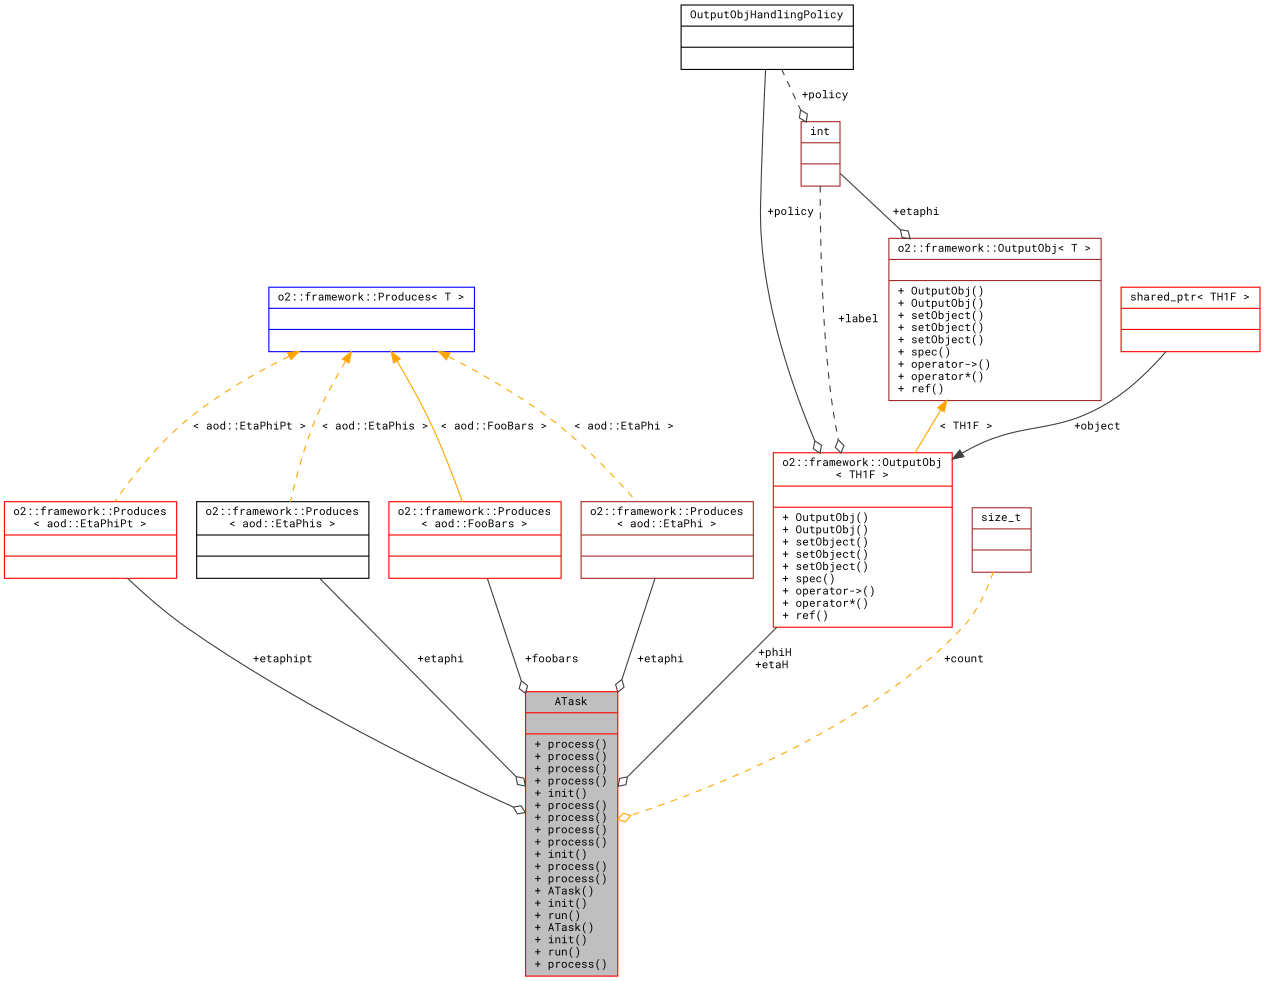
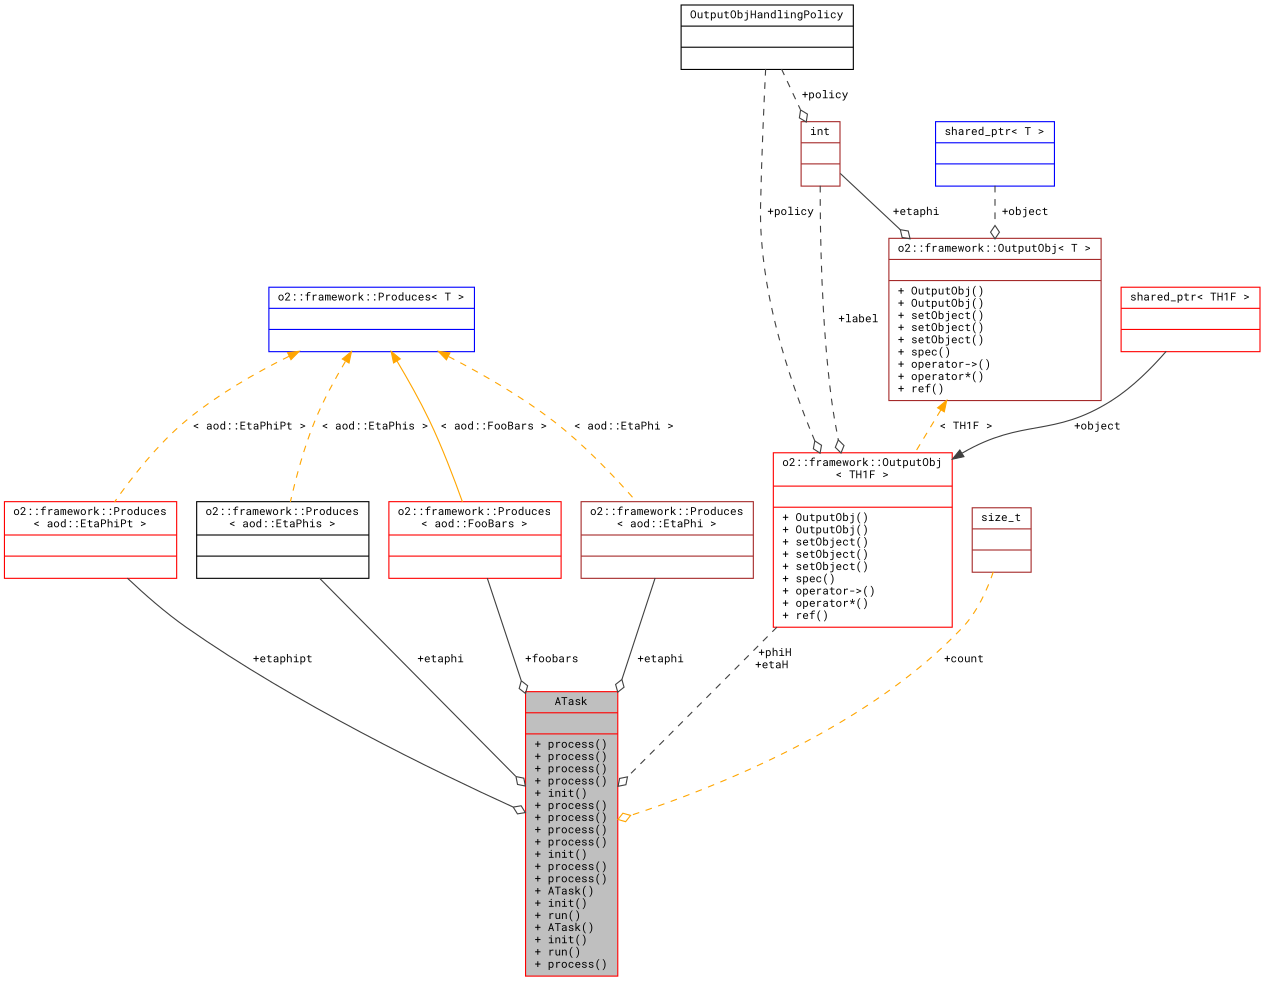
none -> (995, 154)
(764, 259) -> (764, 259)
(928, 432) -> (928, 432)
(702, 702) -> (702, 702)
